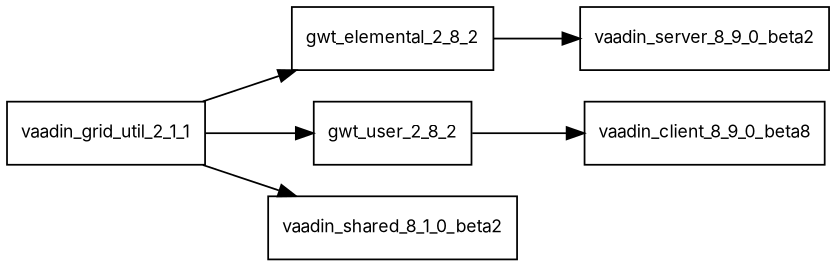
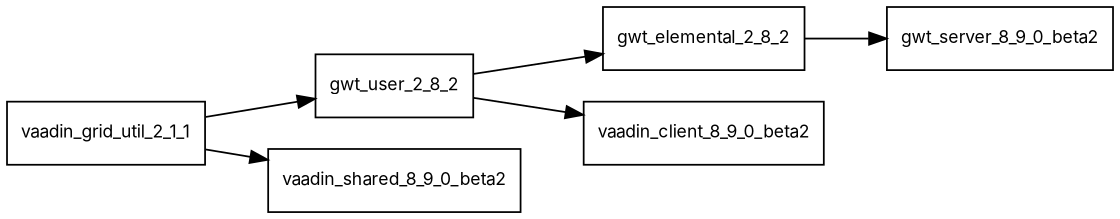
(705, 39) -> (1000, 39)
(241, 89) -> (529, 65)
(705, 133) -> (704, 133)
(393, 228) -> (394, 181)
